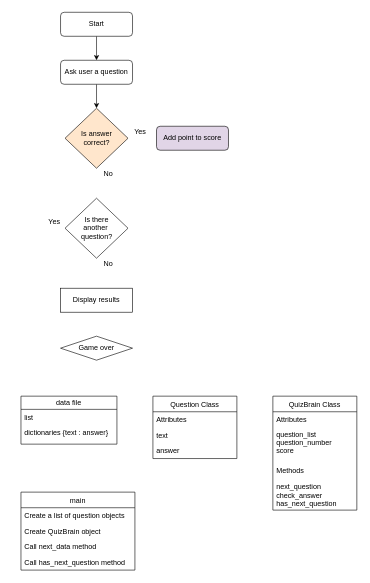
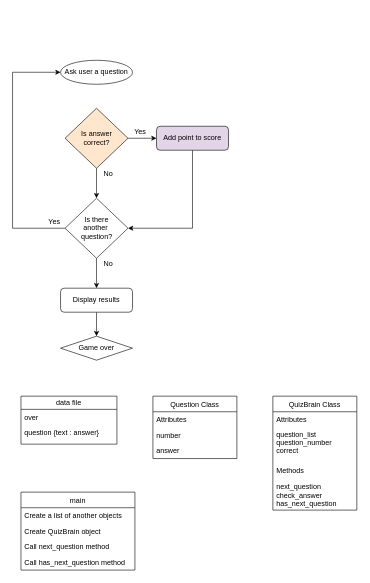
(96, 24) -> none
(96, 46) -> none
(96, 72) -> (96, 72)
(96, 94) -> none
none -> (151, 138)
none -> (12, 150)
none -> (96, 181)
none -> (192, 190)
none -> (96, 271)
(96, 300) -> (96, 300)
none -> (96, 322)
(30, 418) -> (32, 418)
(74, 433) -> (68, 433)
(299, 434) -> (299, 434)
(164, 436) -> (168, 436)
(83, 516) -> (82, 516)
(63, 547) -> (70, 547)
